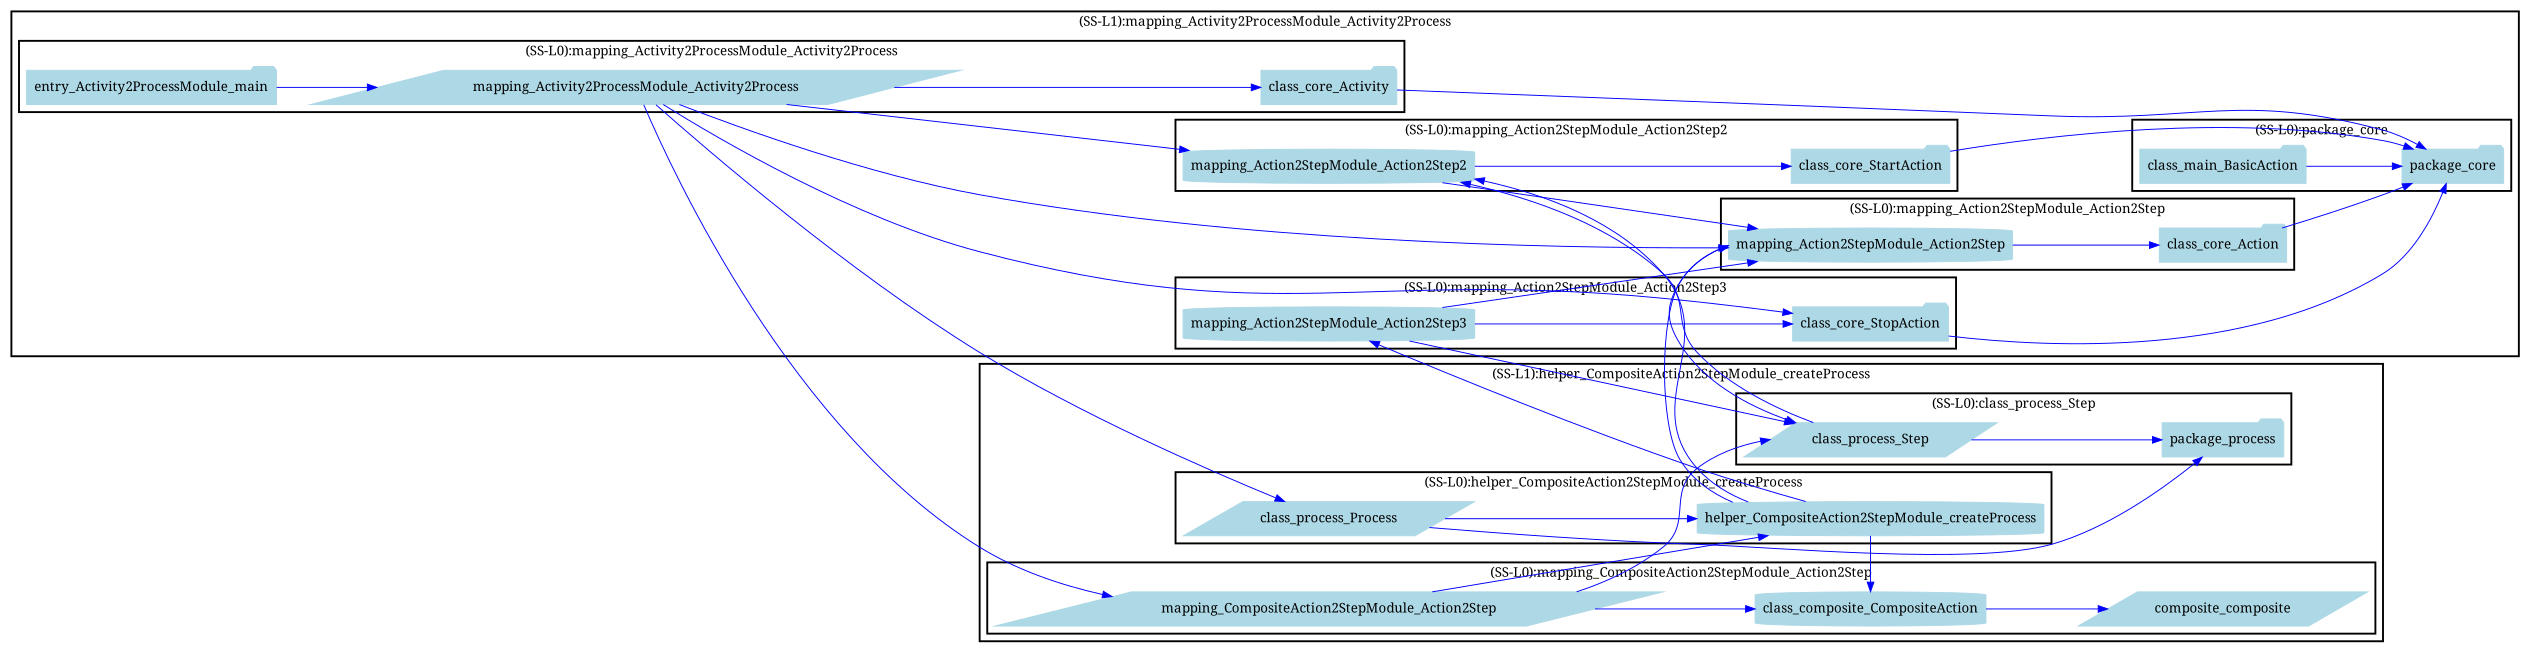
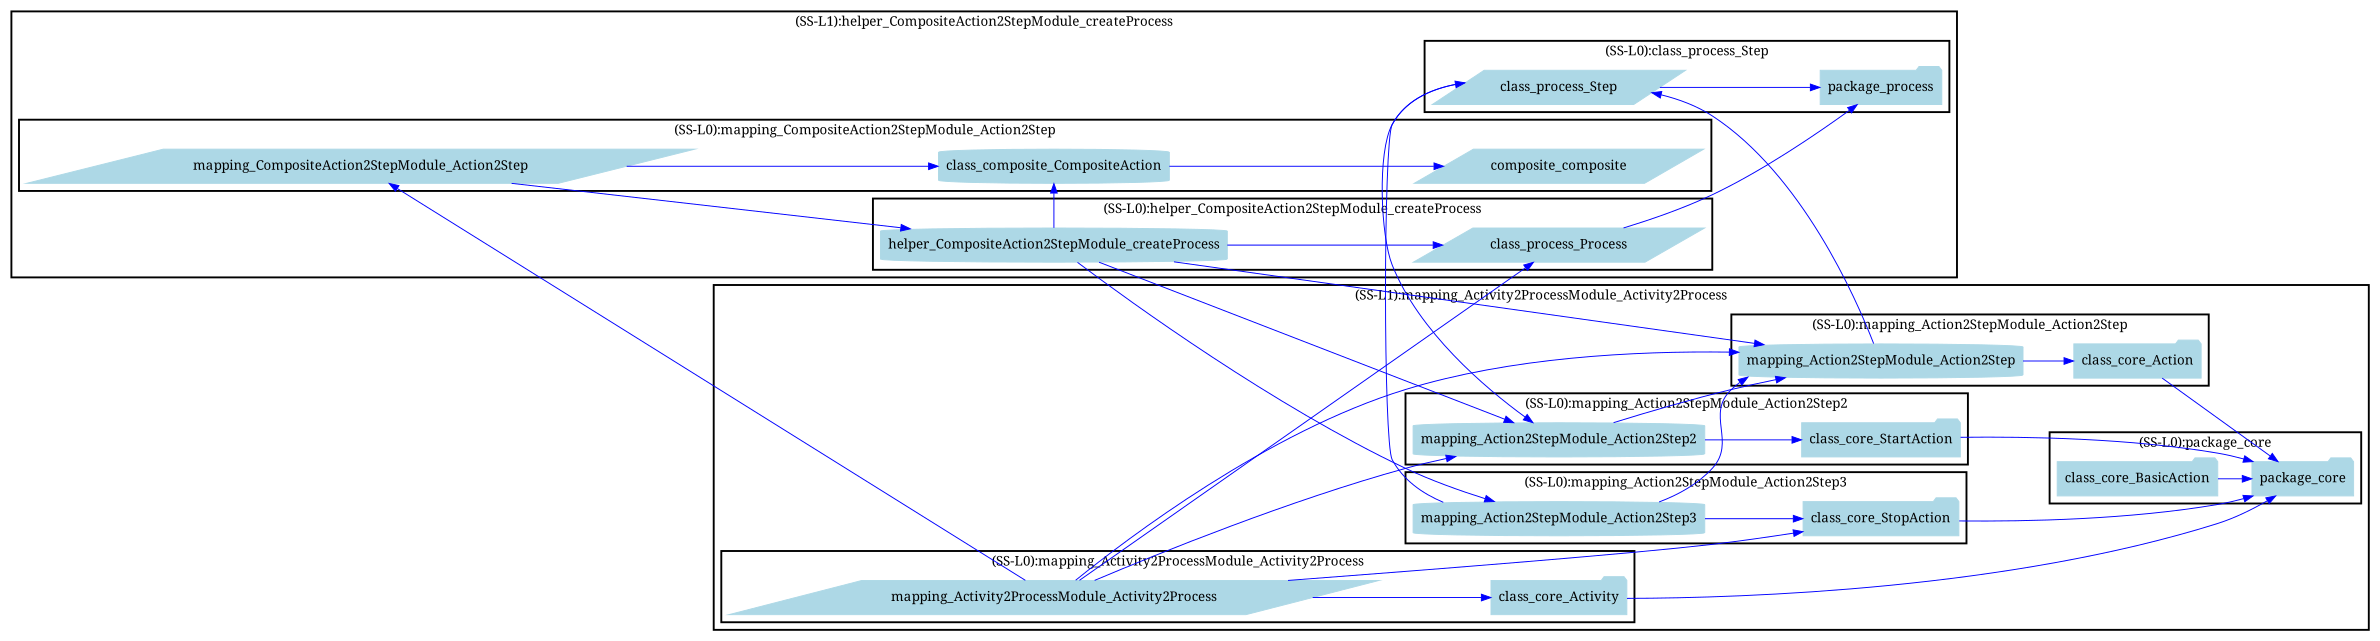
(152, 87) -> none
(2223, 166) -> (2138, 479)
(1566, 519) -> (1330, 245)
(1677, 528) -> none
